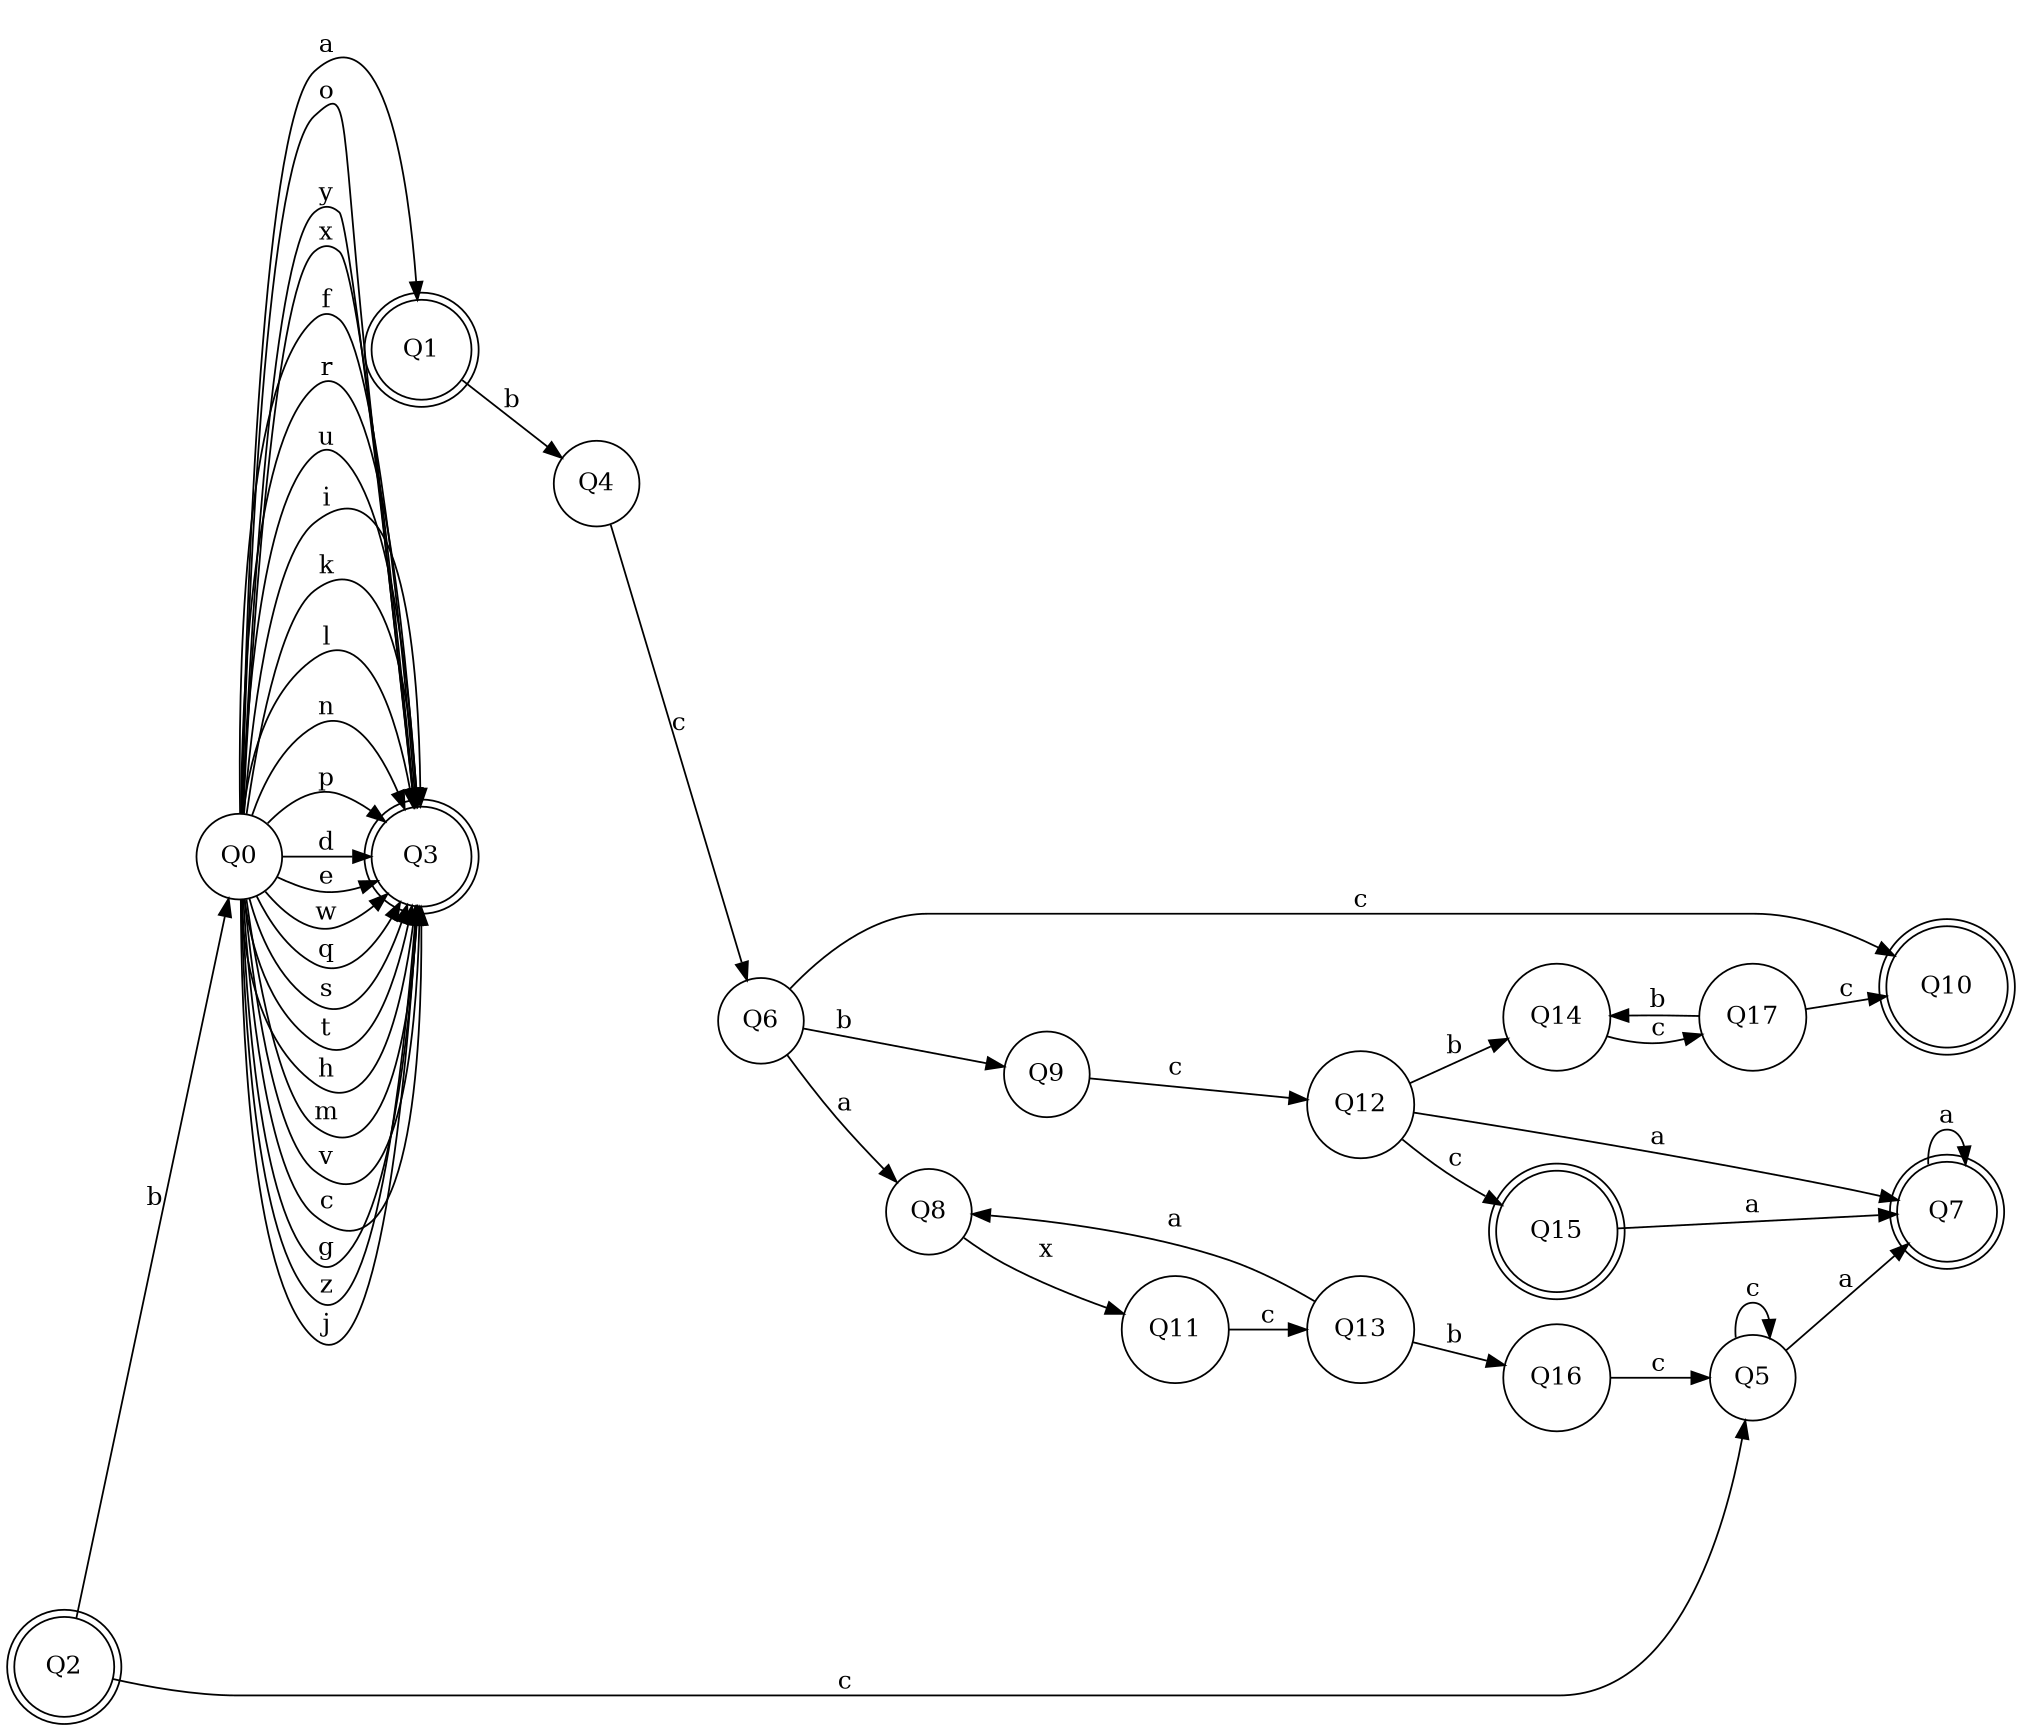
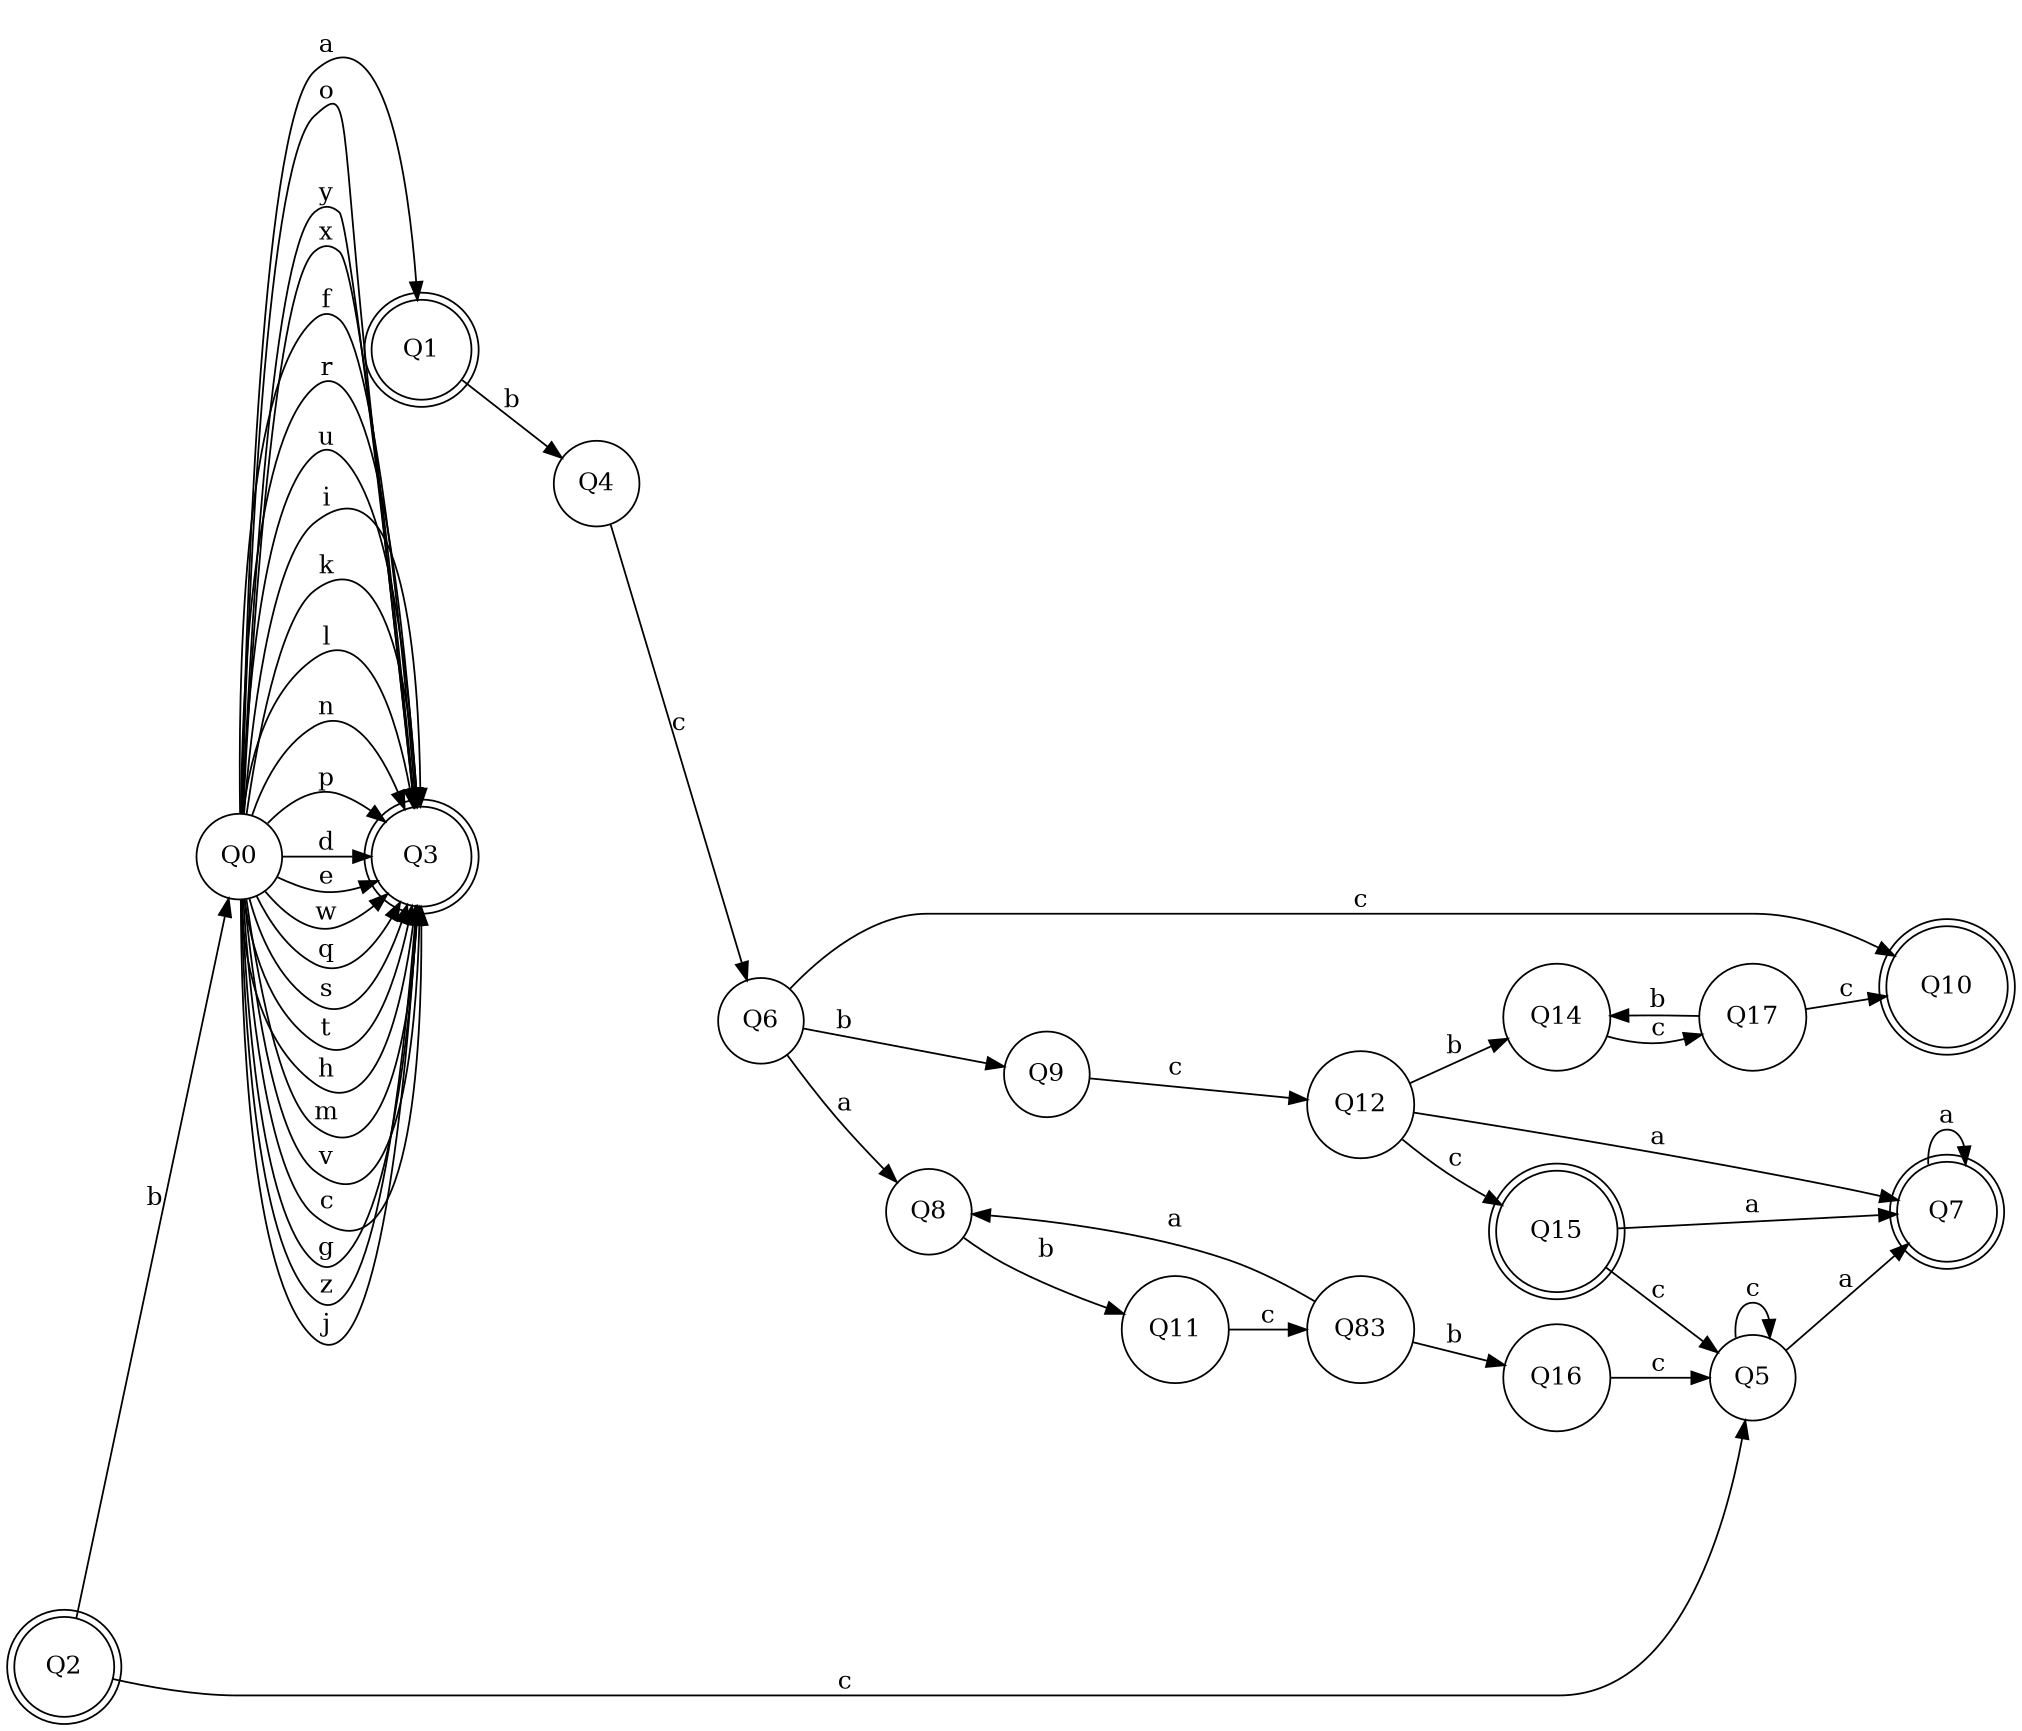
(1047, 1250) -> (1047, 1250)
none -> (1654, 1304)
(1361, 1330) -> (1361, 1330)
